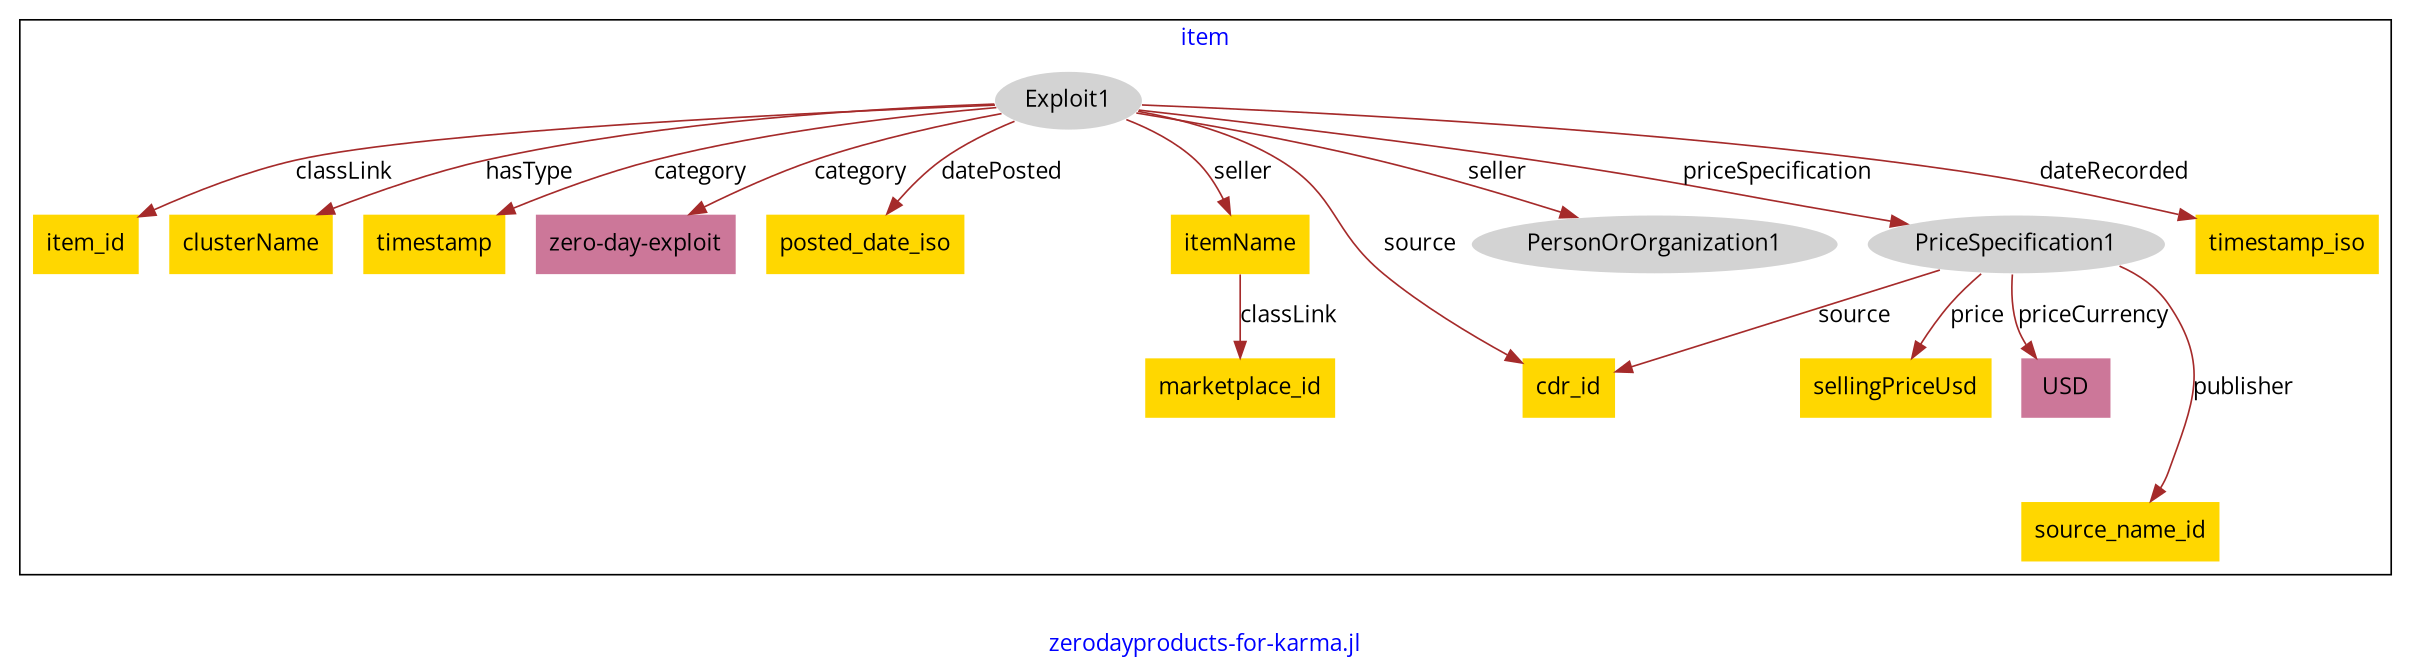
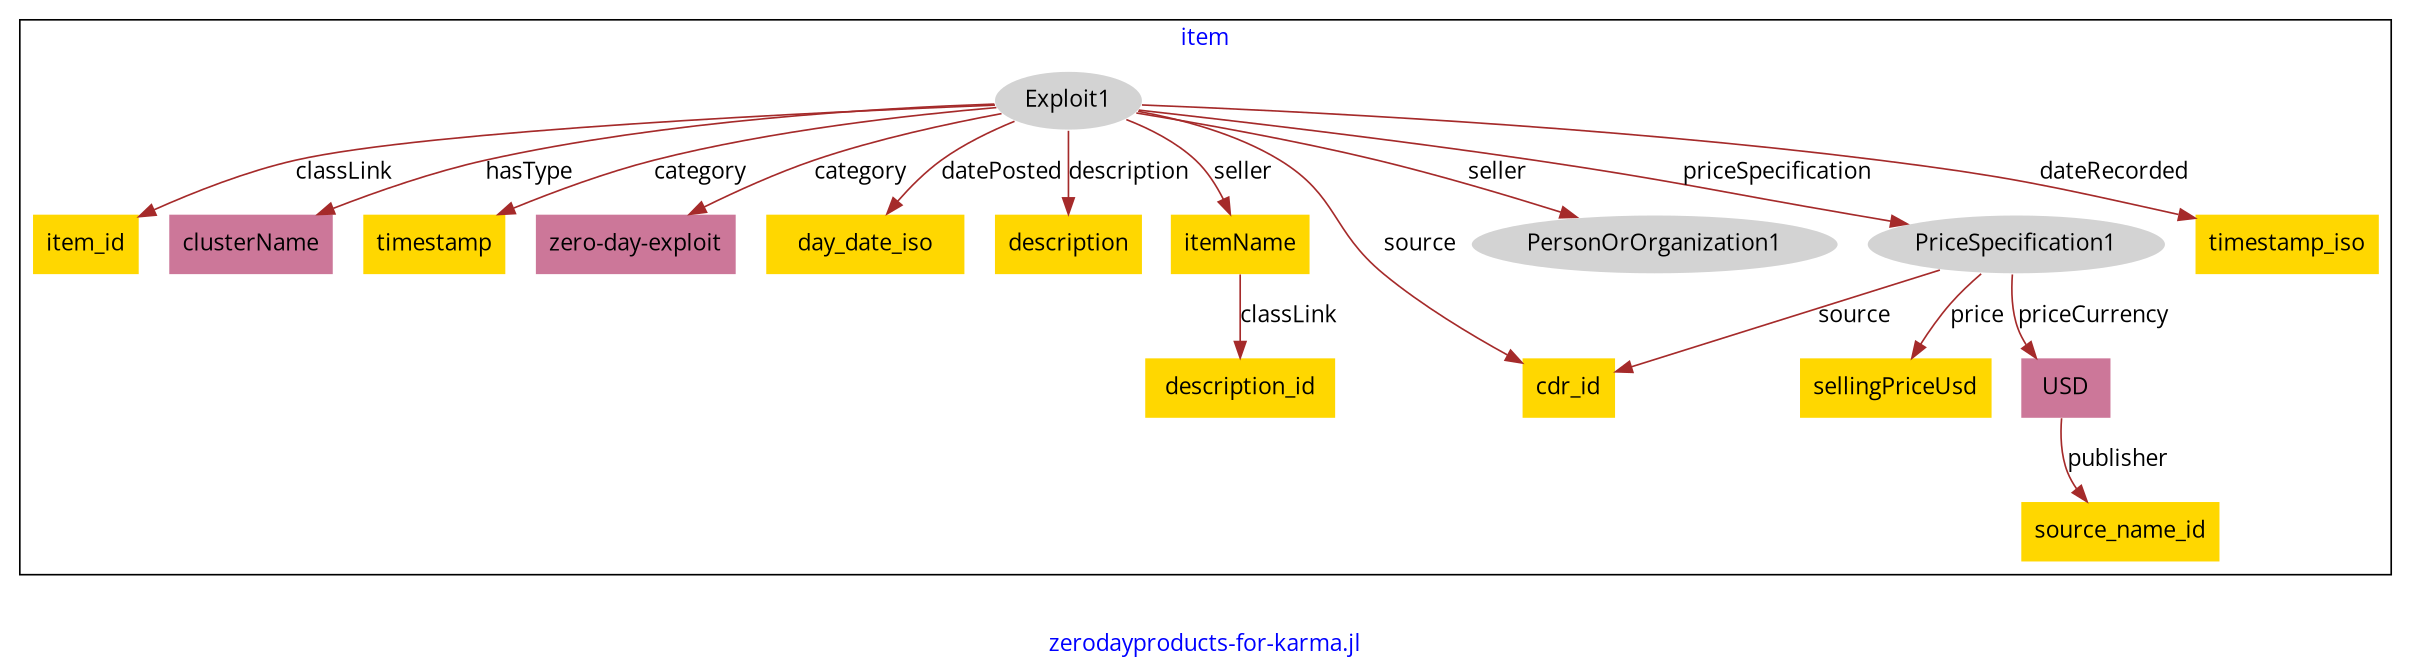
(251, 244) -> (251, 244)
(865, 244) -> (865, 244)
none -> (1068, 244)
(2193, 365) -> (2063, 455)
(1240, 388) -> (1240, 388)
